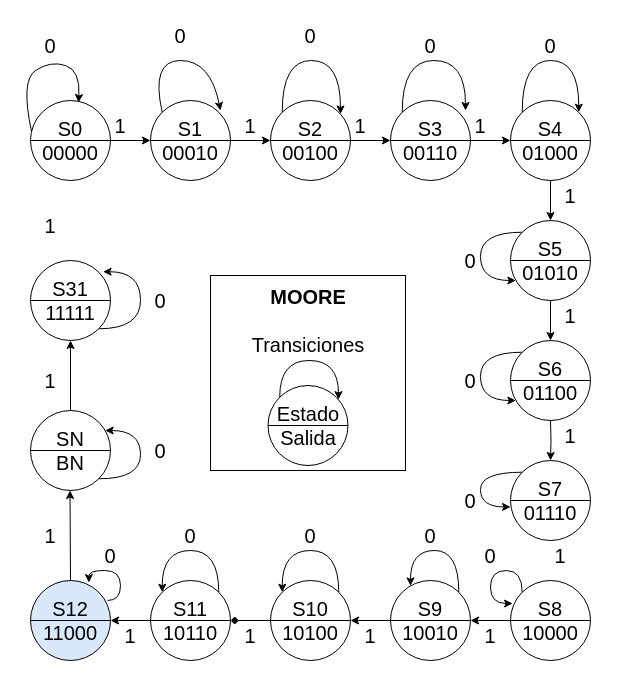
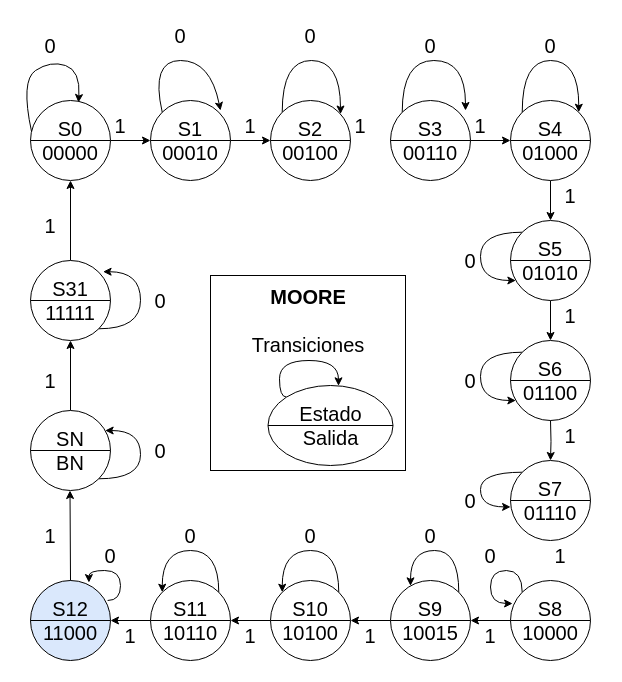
(368, 141) -> none
none -> (71, 224)
(308, 426) -> (331, 426)
(239, 621) -> (238, 621)
(431, 621) -> (431, 621)
